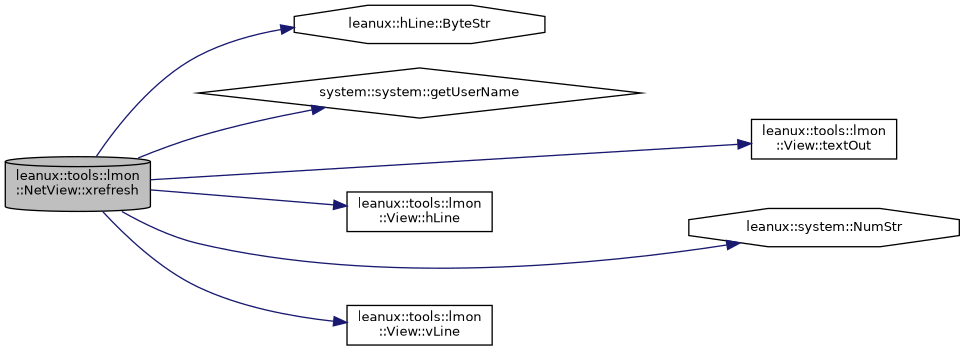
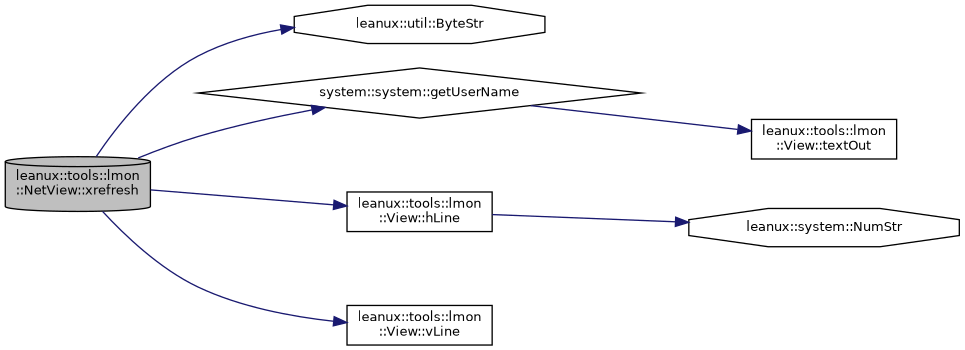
(420, 24) -> (420, 24)
(444, 162) -> (634, 118)
(421, 268) -> (584, 218)
